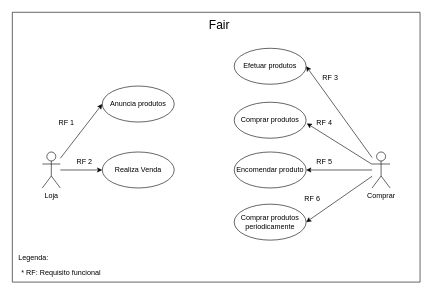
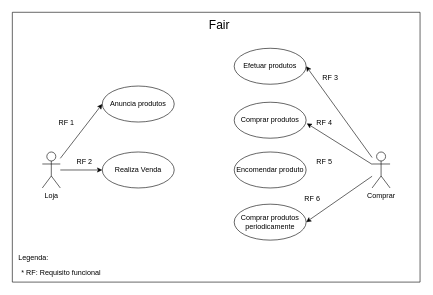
(311, 170) -> none
